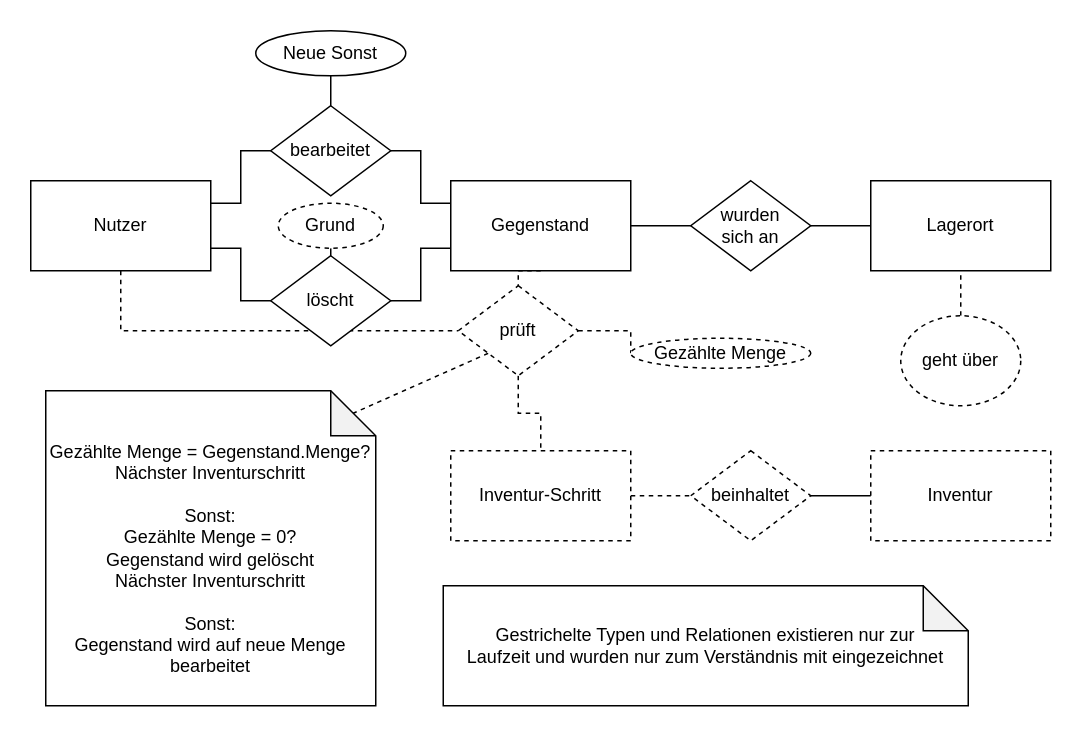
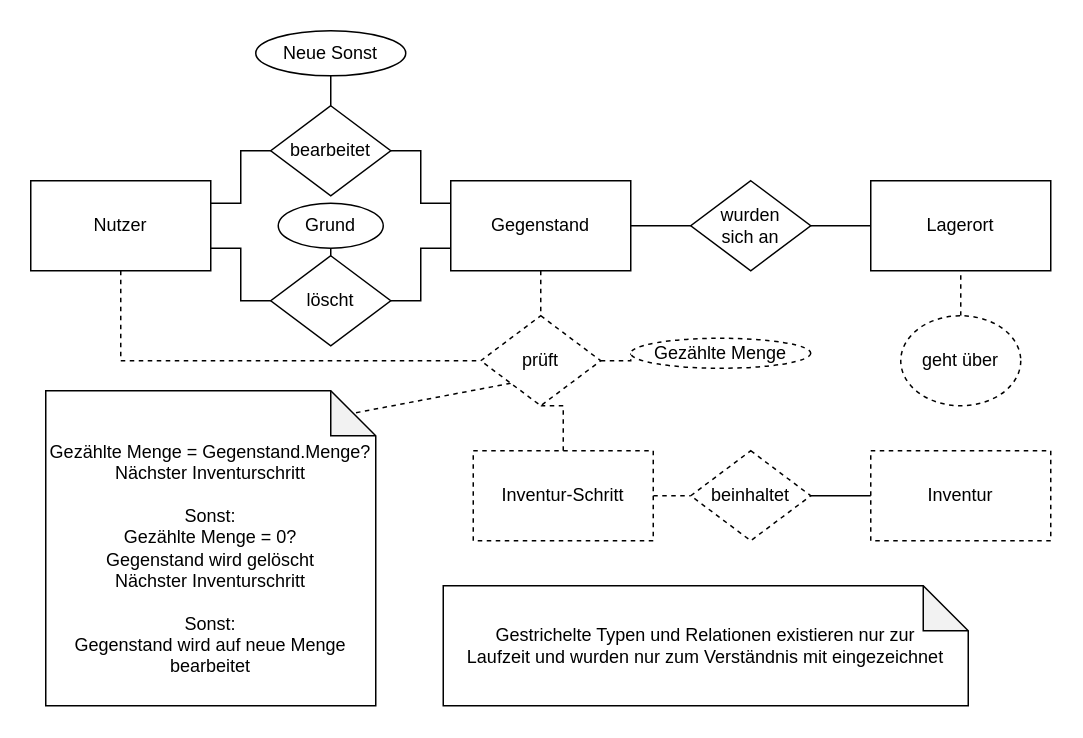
(331, 226) -> (331, 226)
(518, 331) -> (541, 361)
(541, 496) -> (563, 496)
